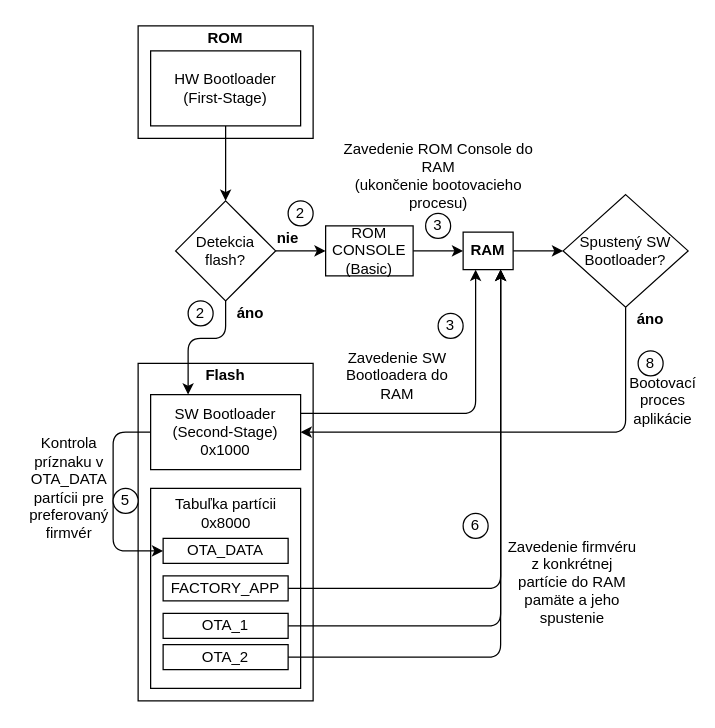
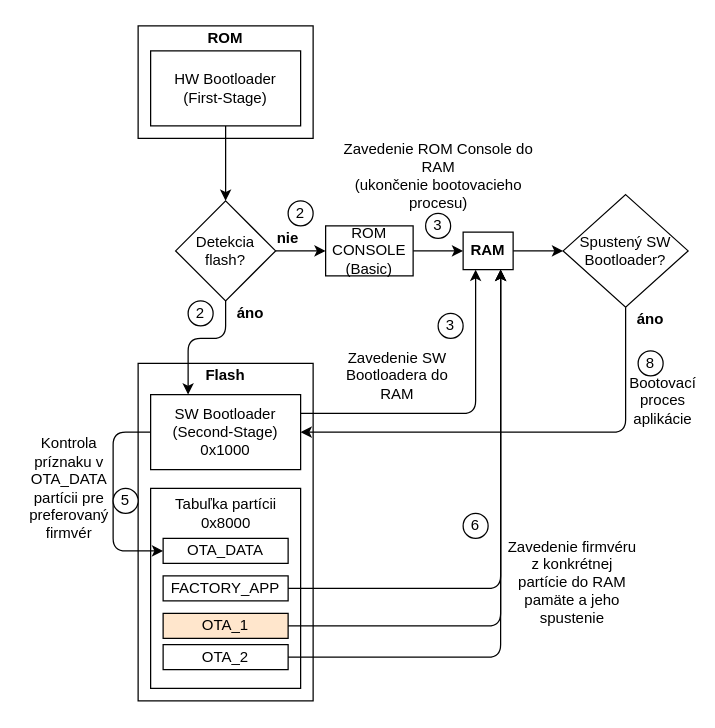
(226, 626) -> (226, 626)
